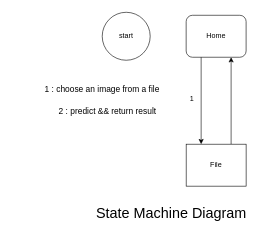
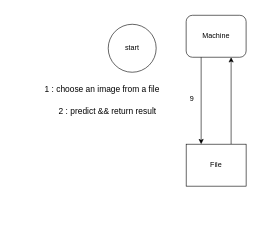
(126, 36) -> (132, 48)
(216, 36) -> (216, 36)
(192, 99) -> (192, 99)
(172, 213) -> none
